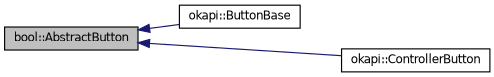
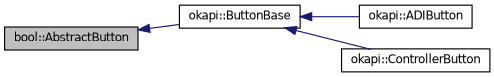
none -> (416, 17)
(246, 50) -> (334, 40)
